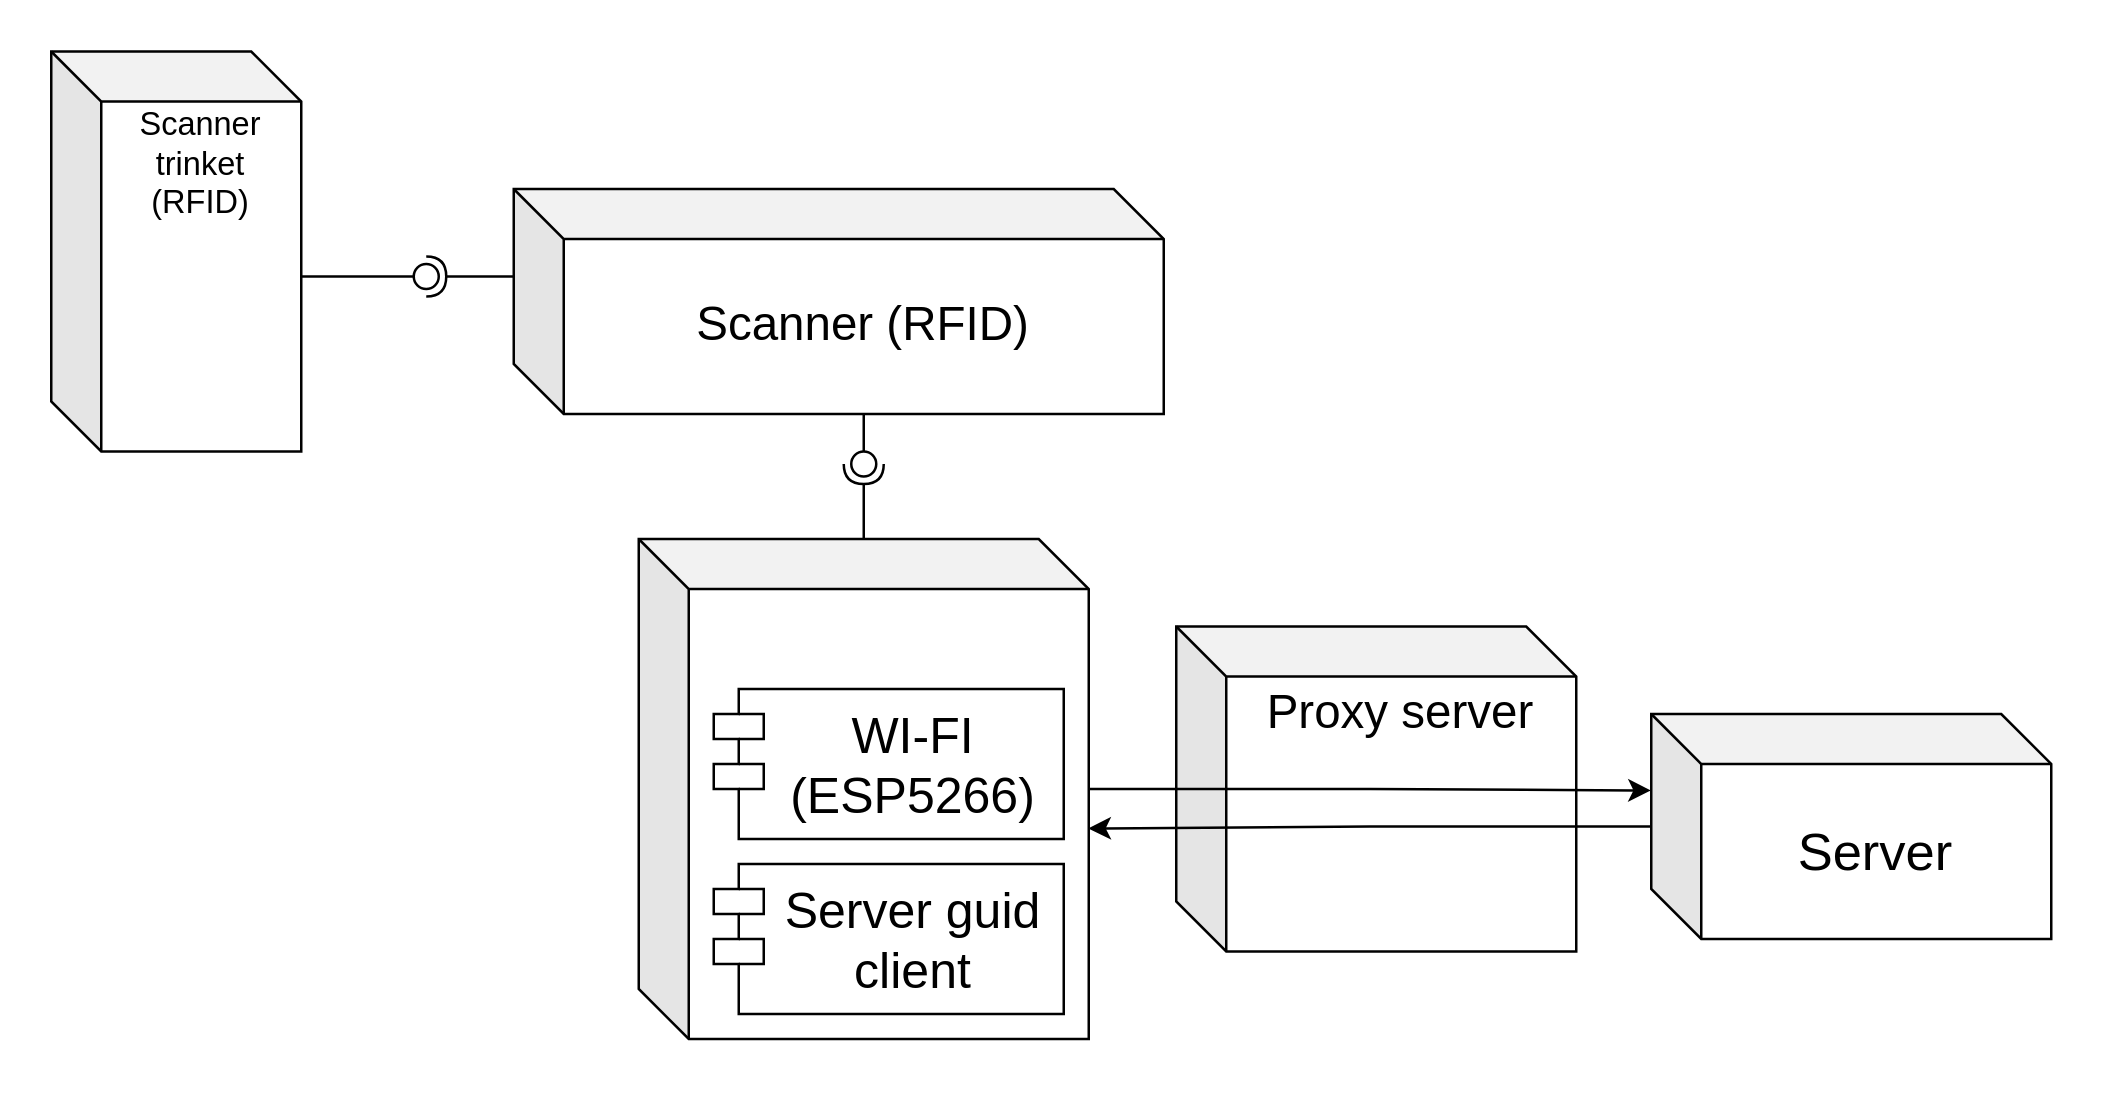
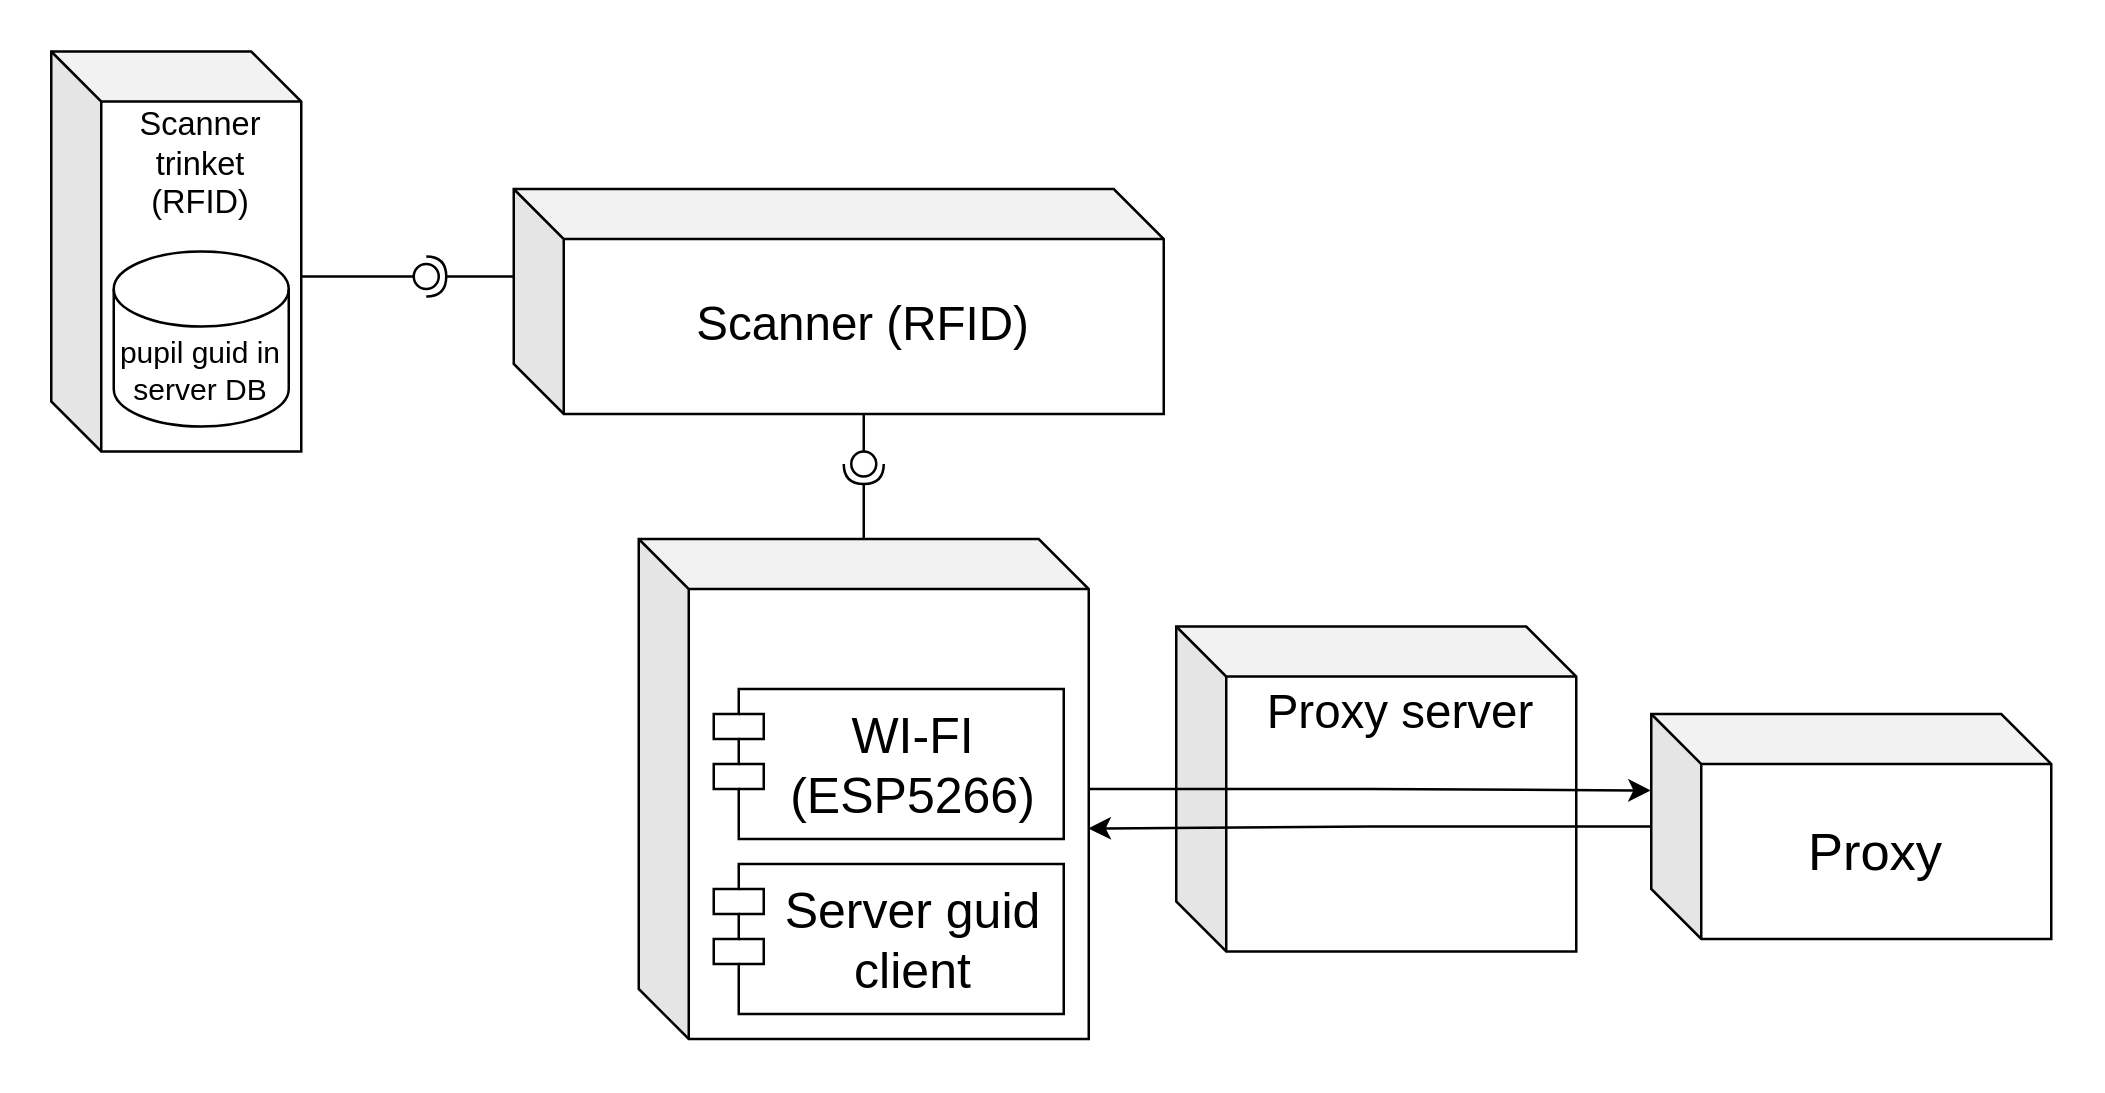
none -> (201, 339)
(1876, 851) -> (1876, 851)
